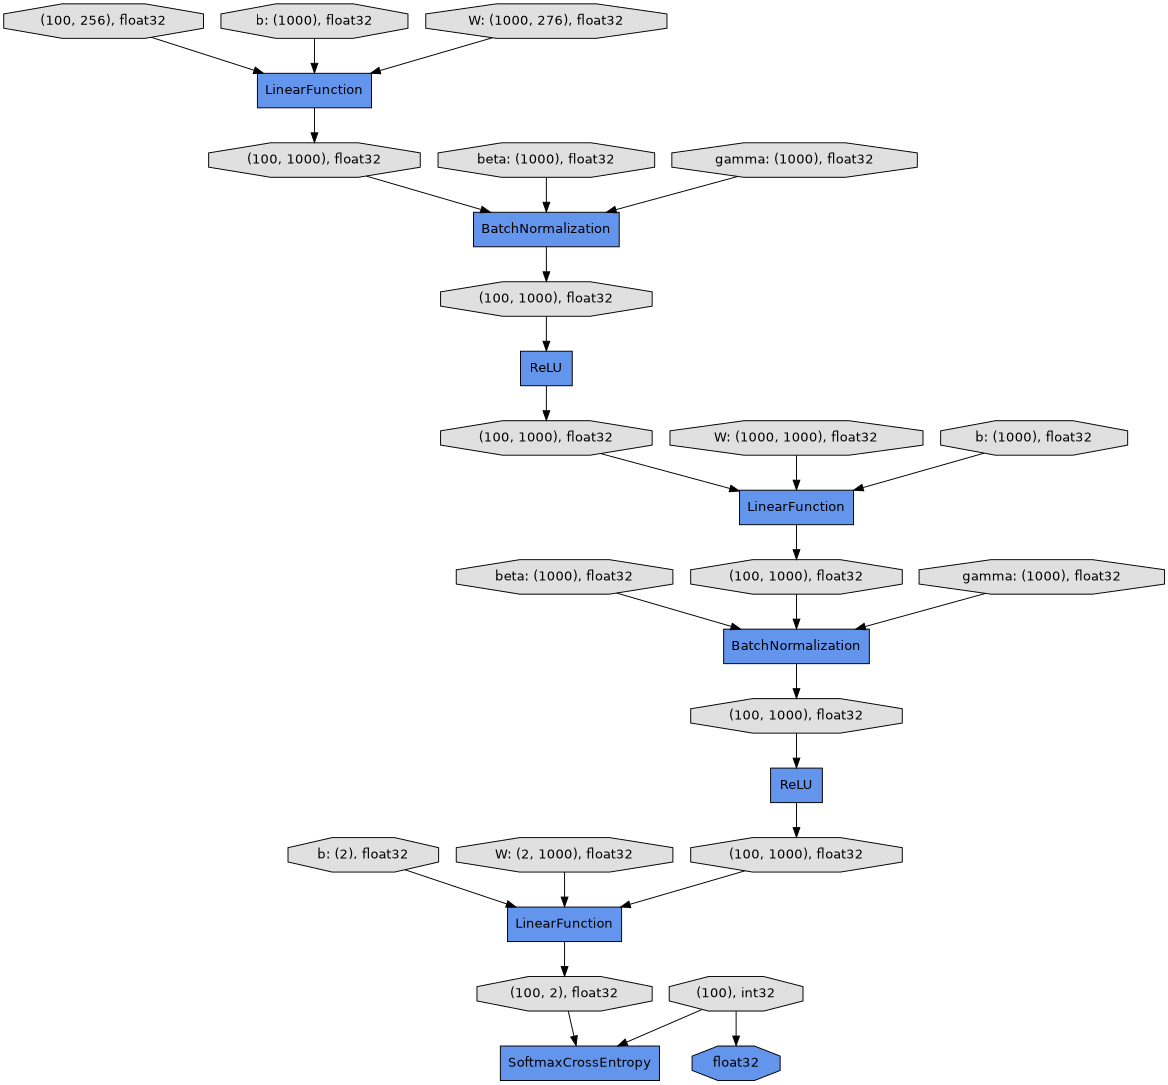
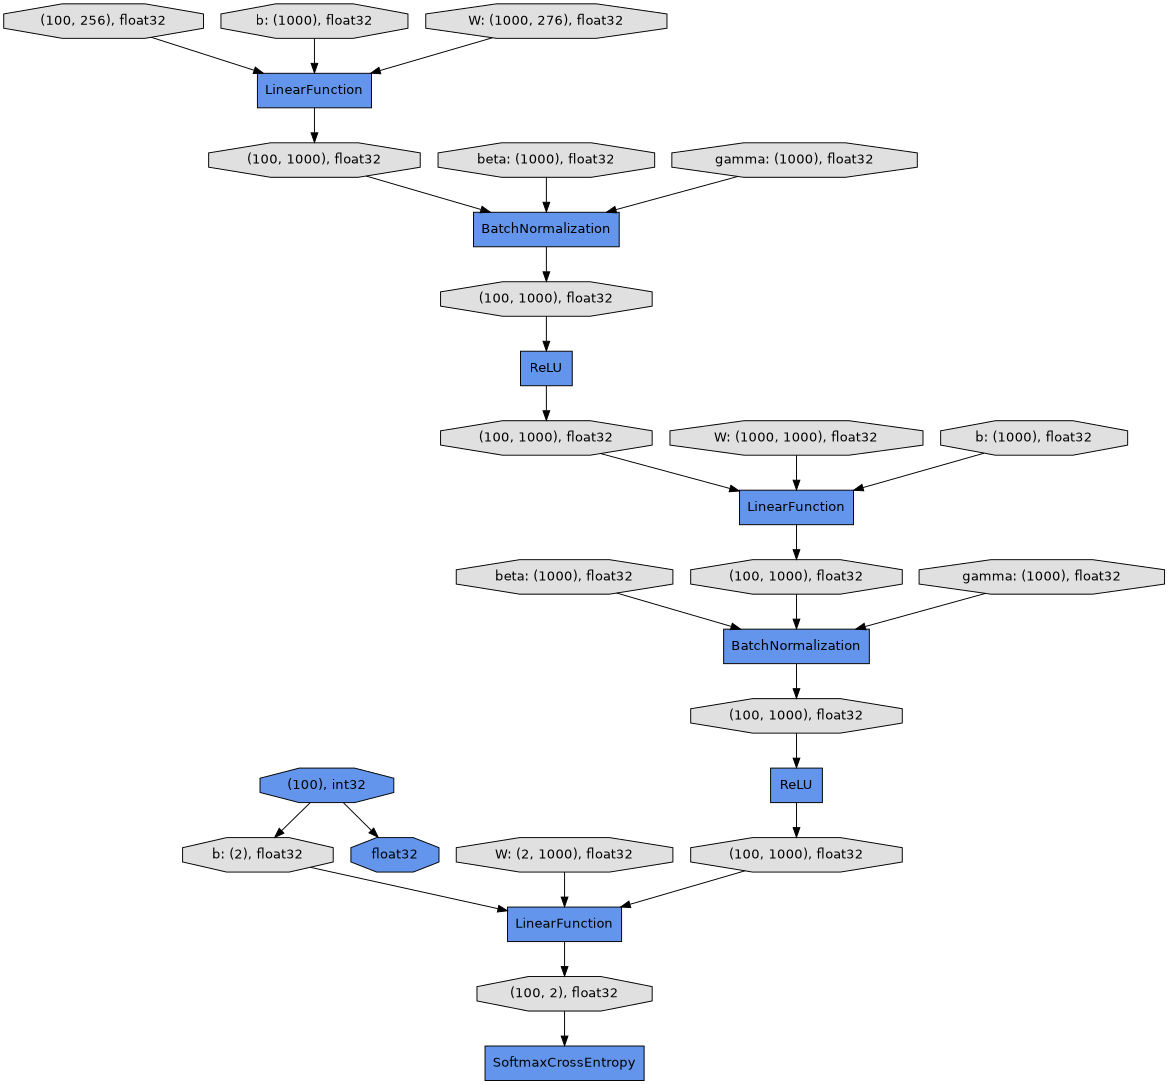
(736, 994) -> (327, 785)
(664, 1026) -> (296, 817)
